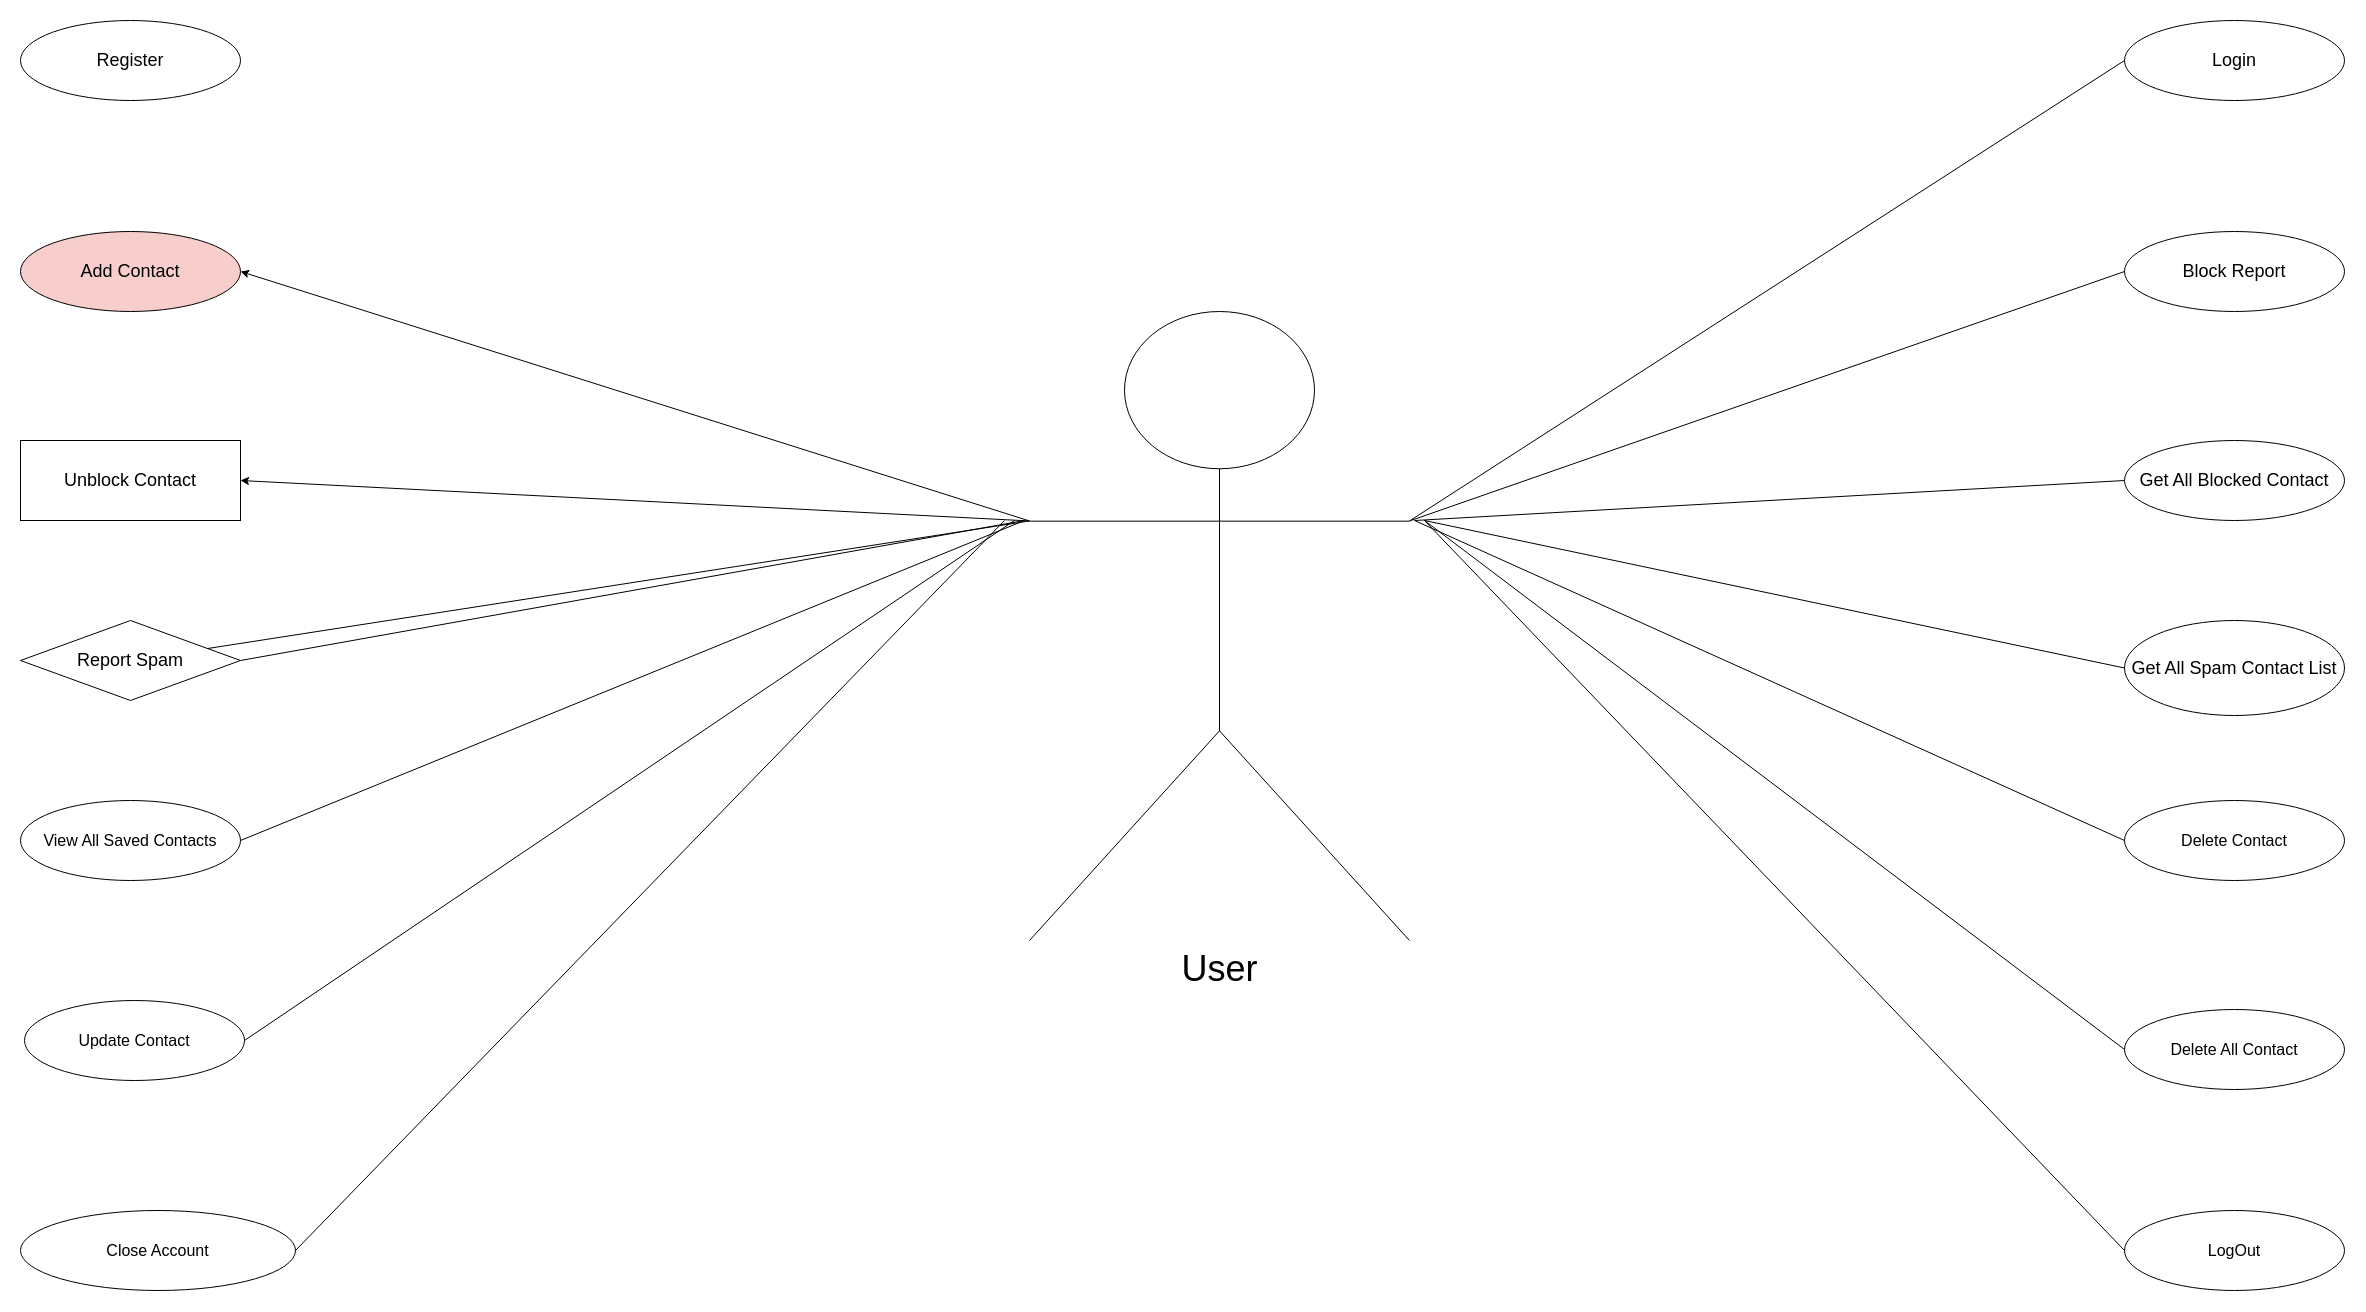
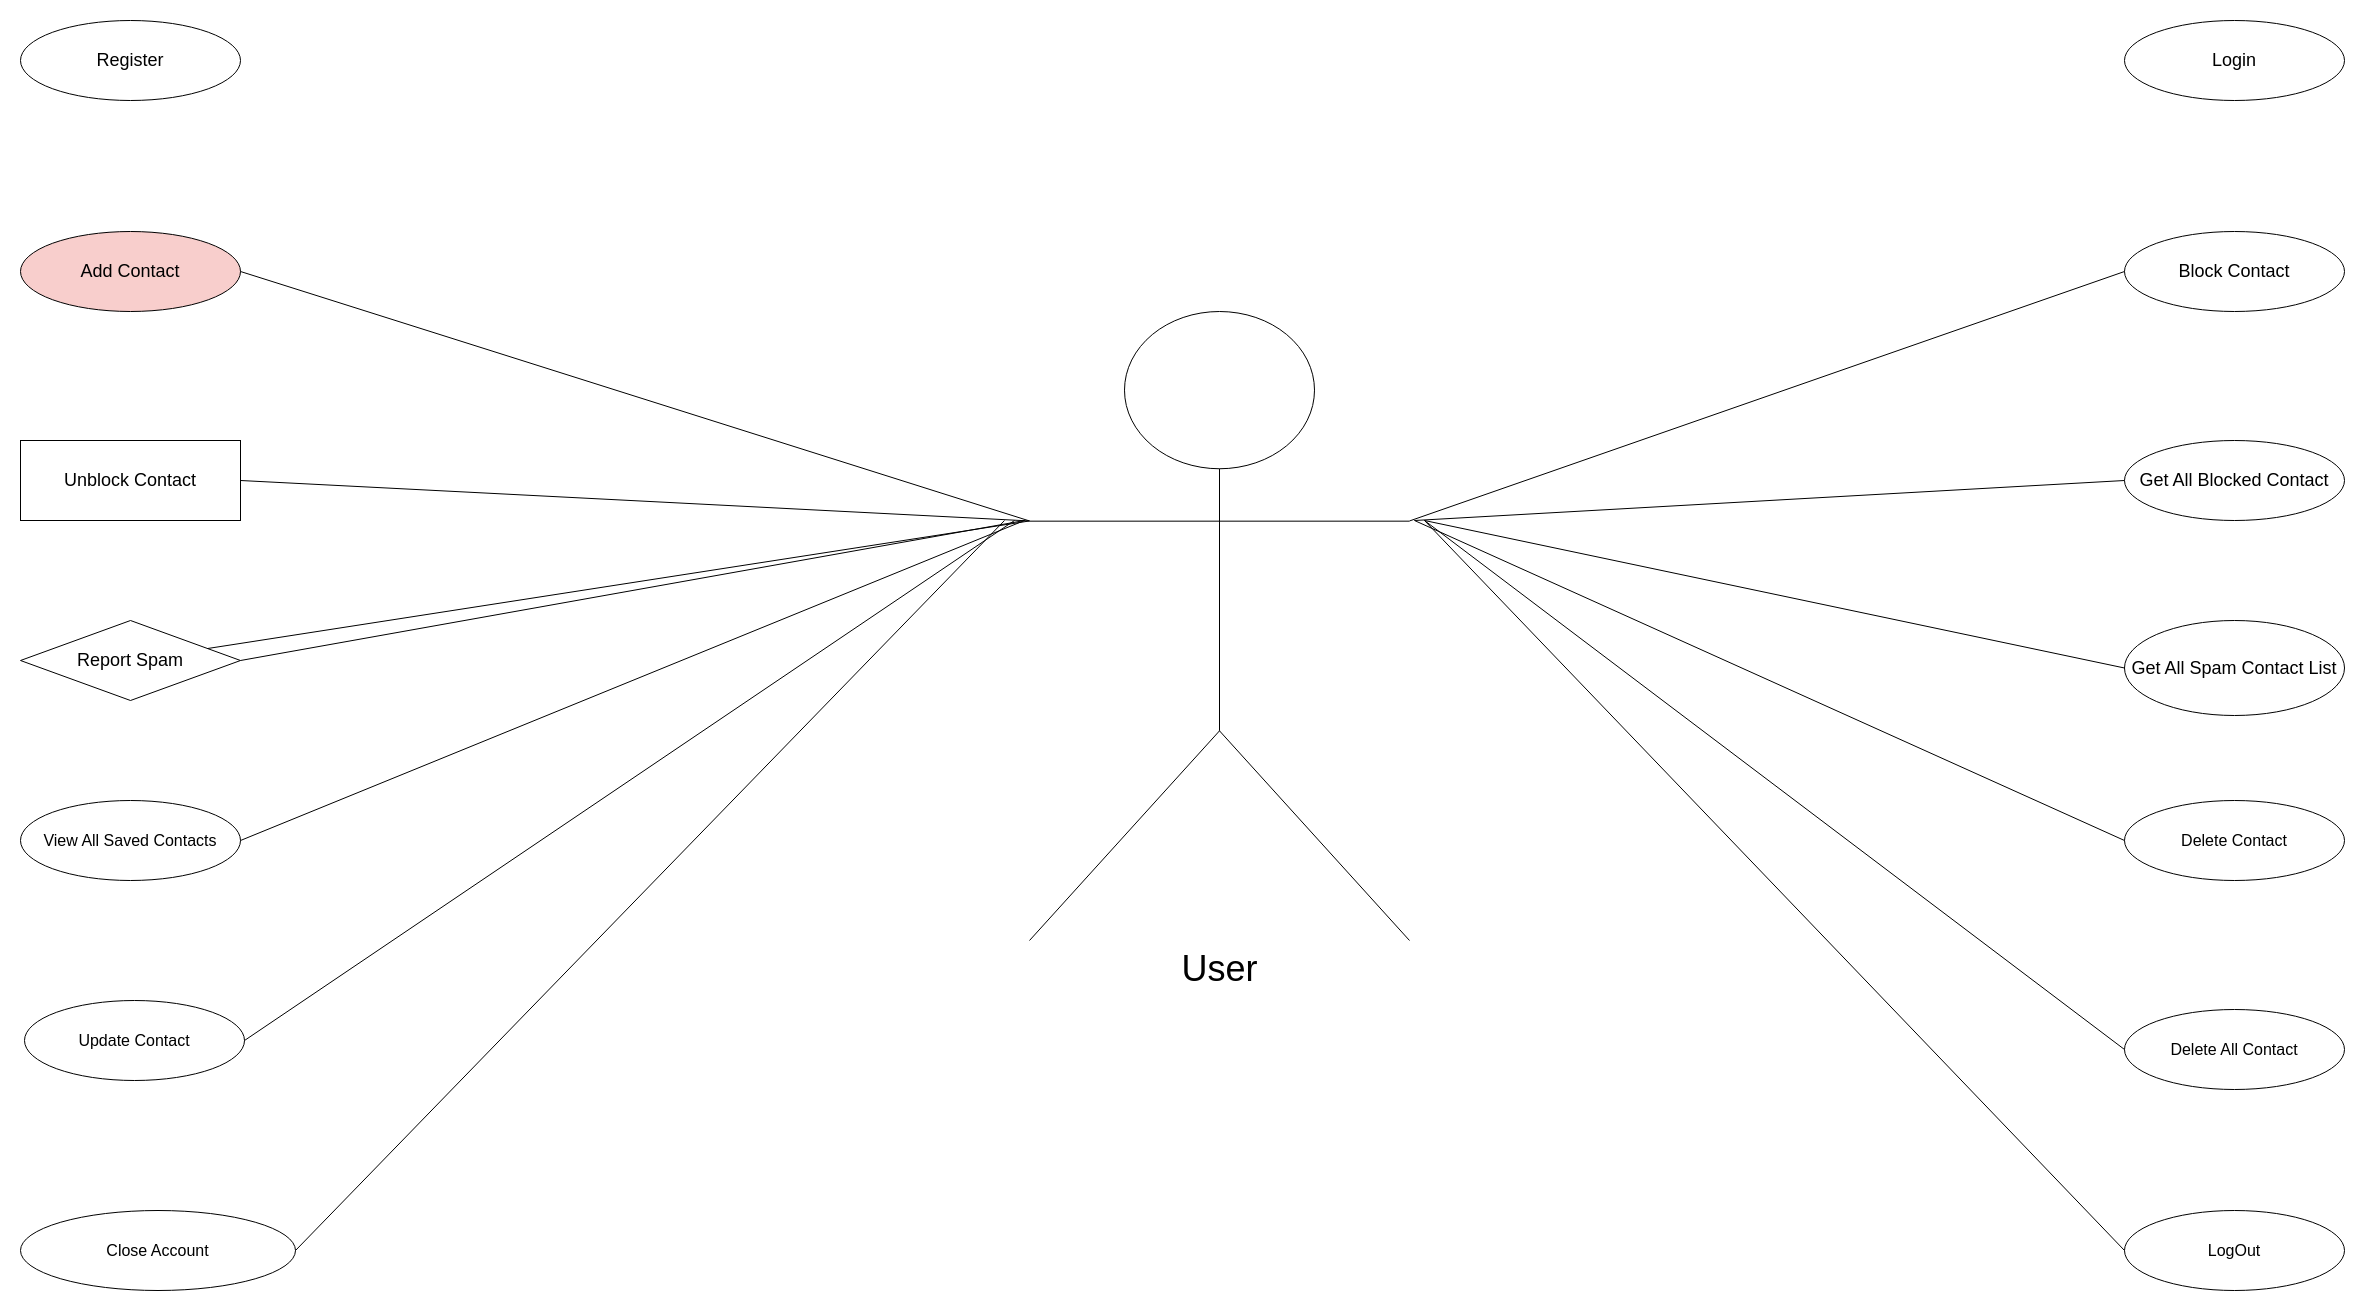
(2235, 272) -> (2235, 272)
(248, 274) -> (245, 273)
(1770, 289) -> none
(249, 481) -> (246, 481)
